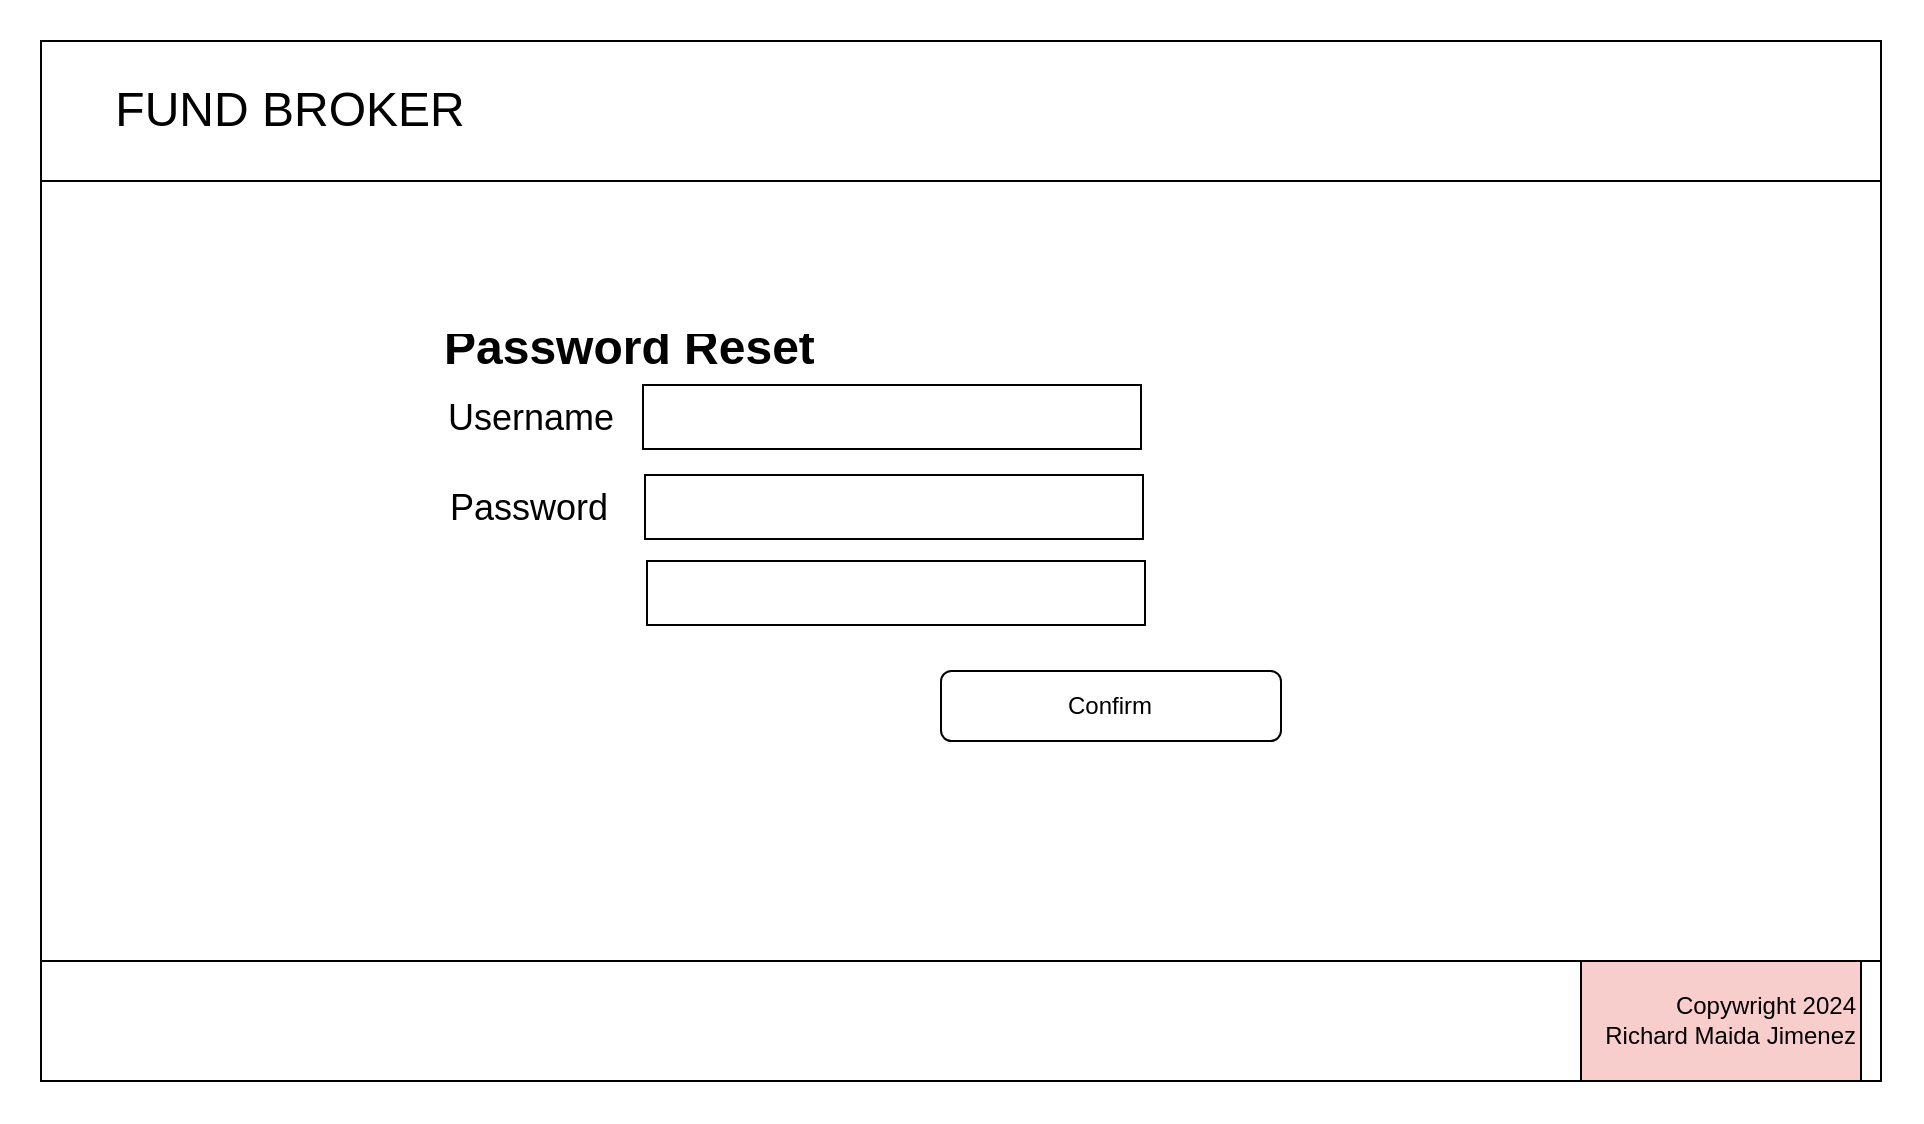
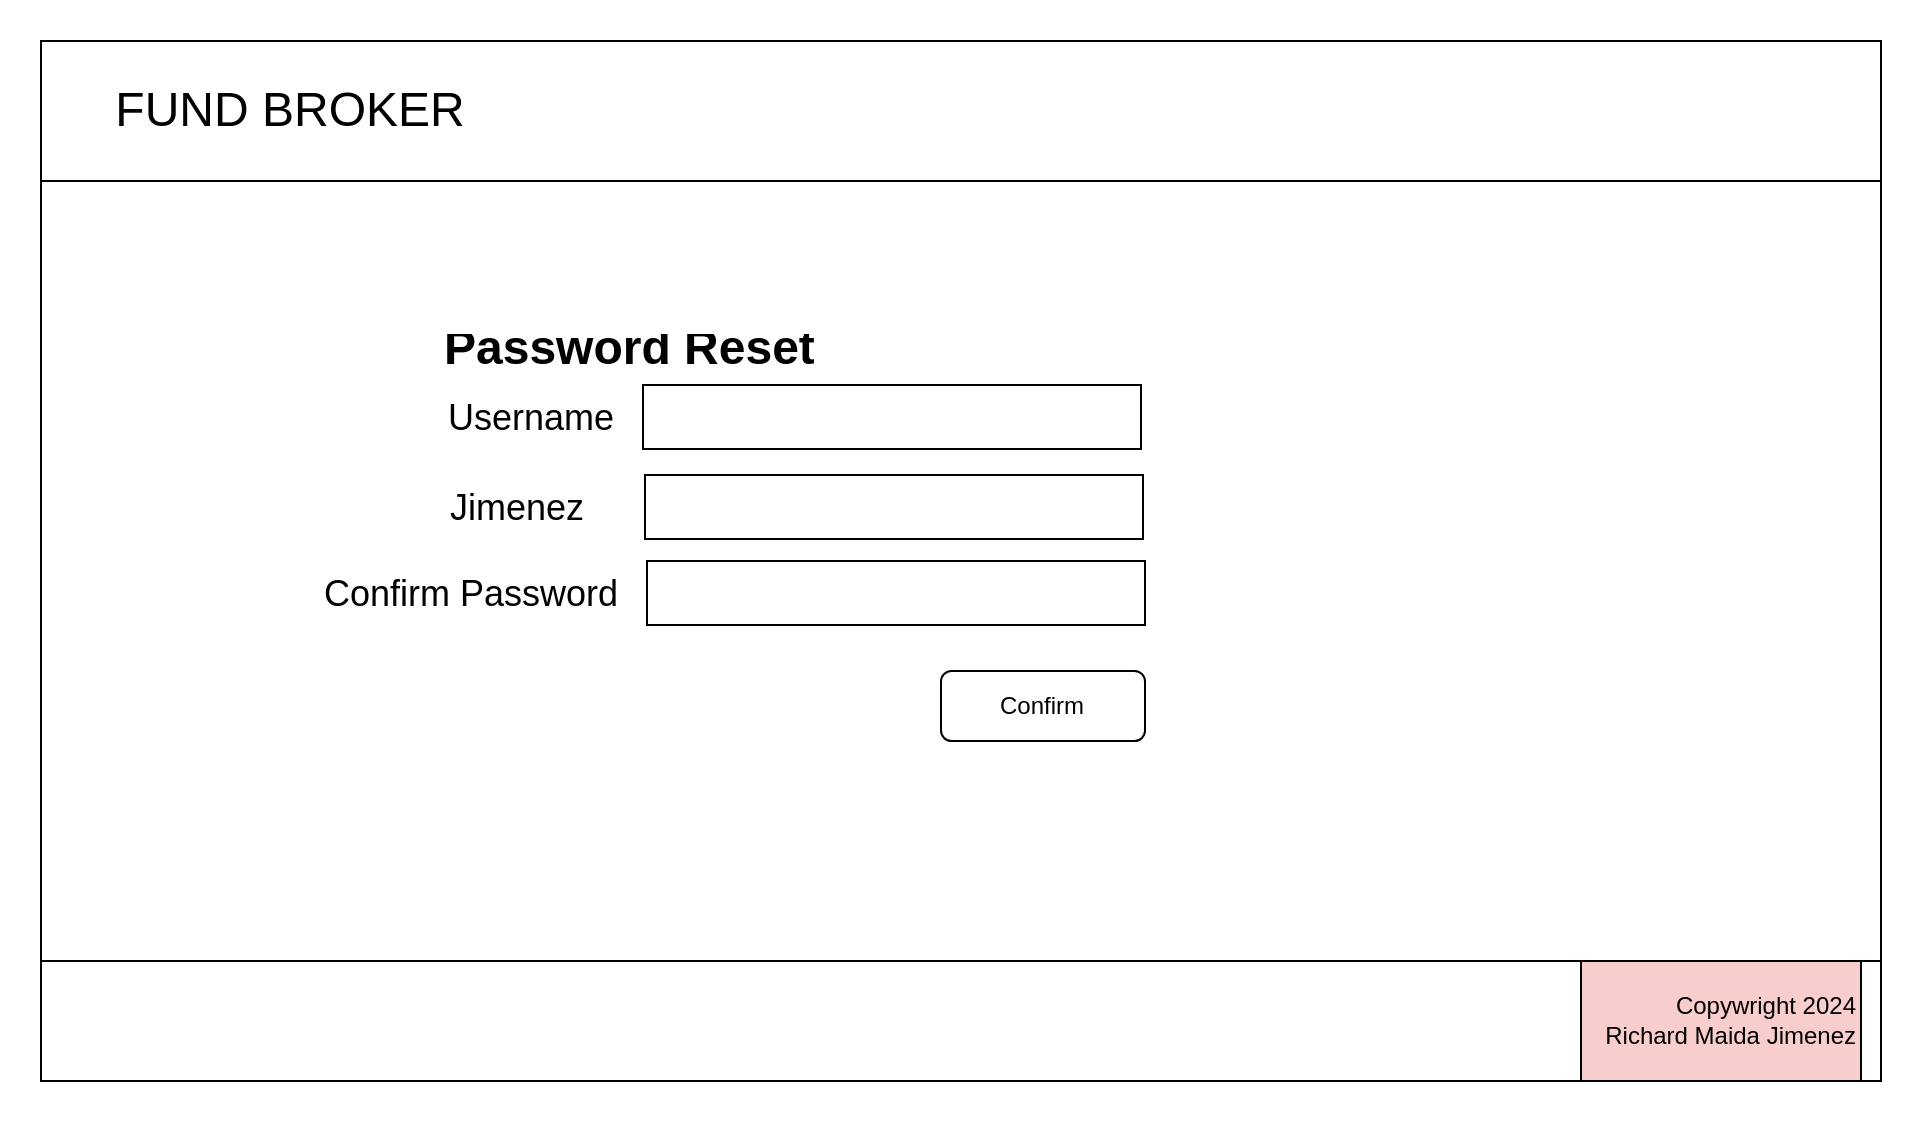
(505, 505) -> (495, 505)
none -> (483, 593)
(1111, 706) -> (1043, 706)
